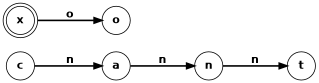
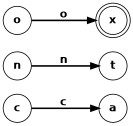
(66, 20) -> (60, 20)
(70, 60) -> (64, 102)
(158, 66) -> none
